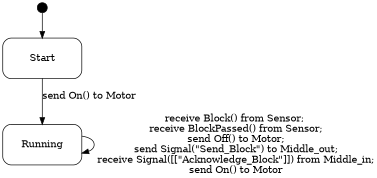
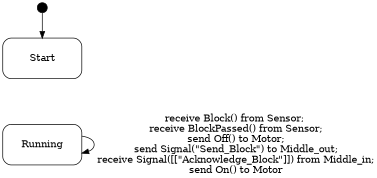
(42, 98) -> none
